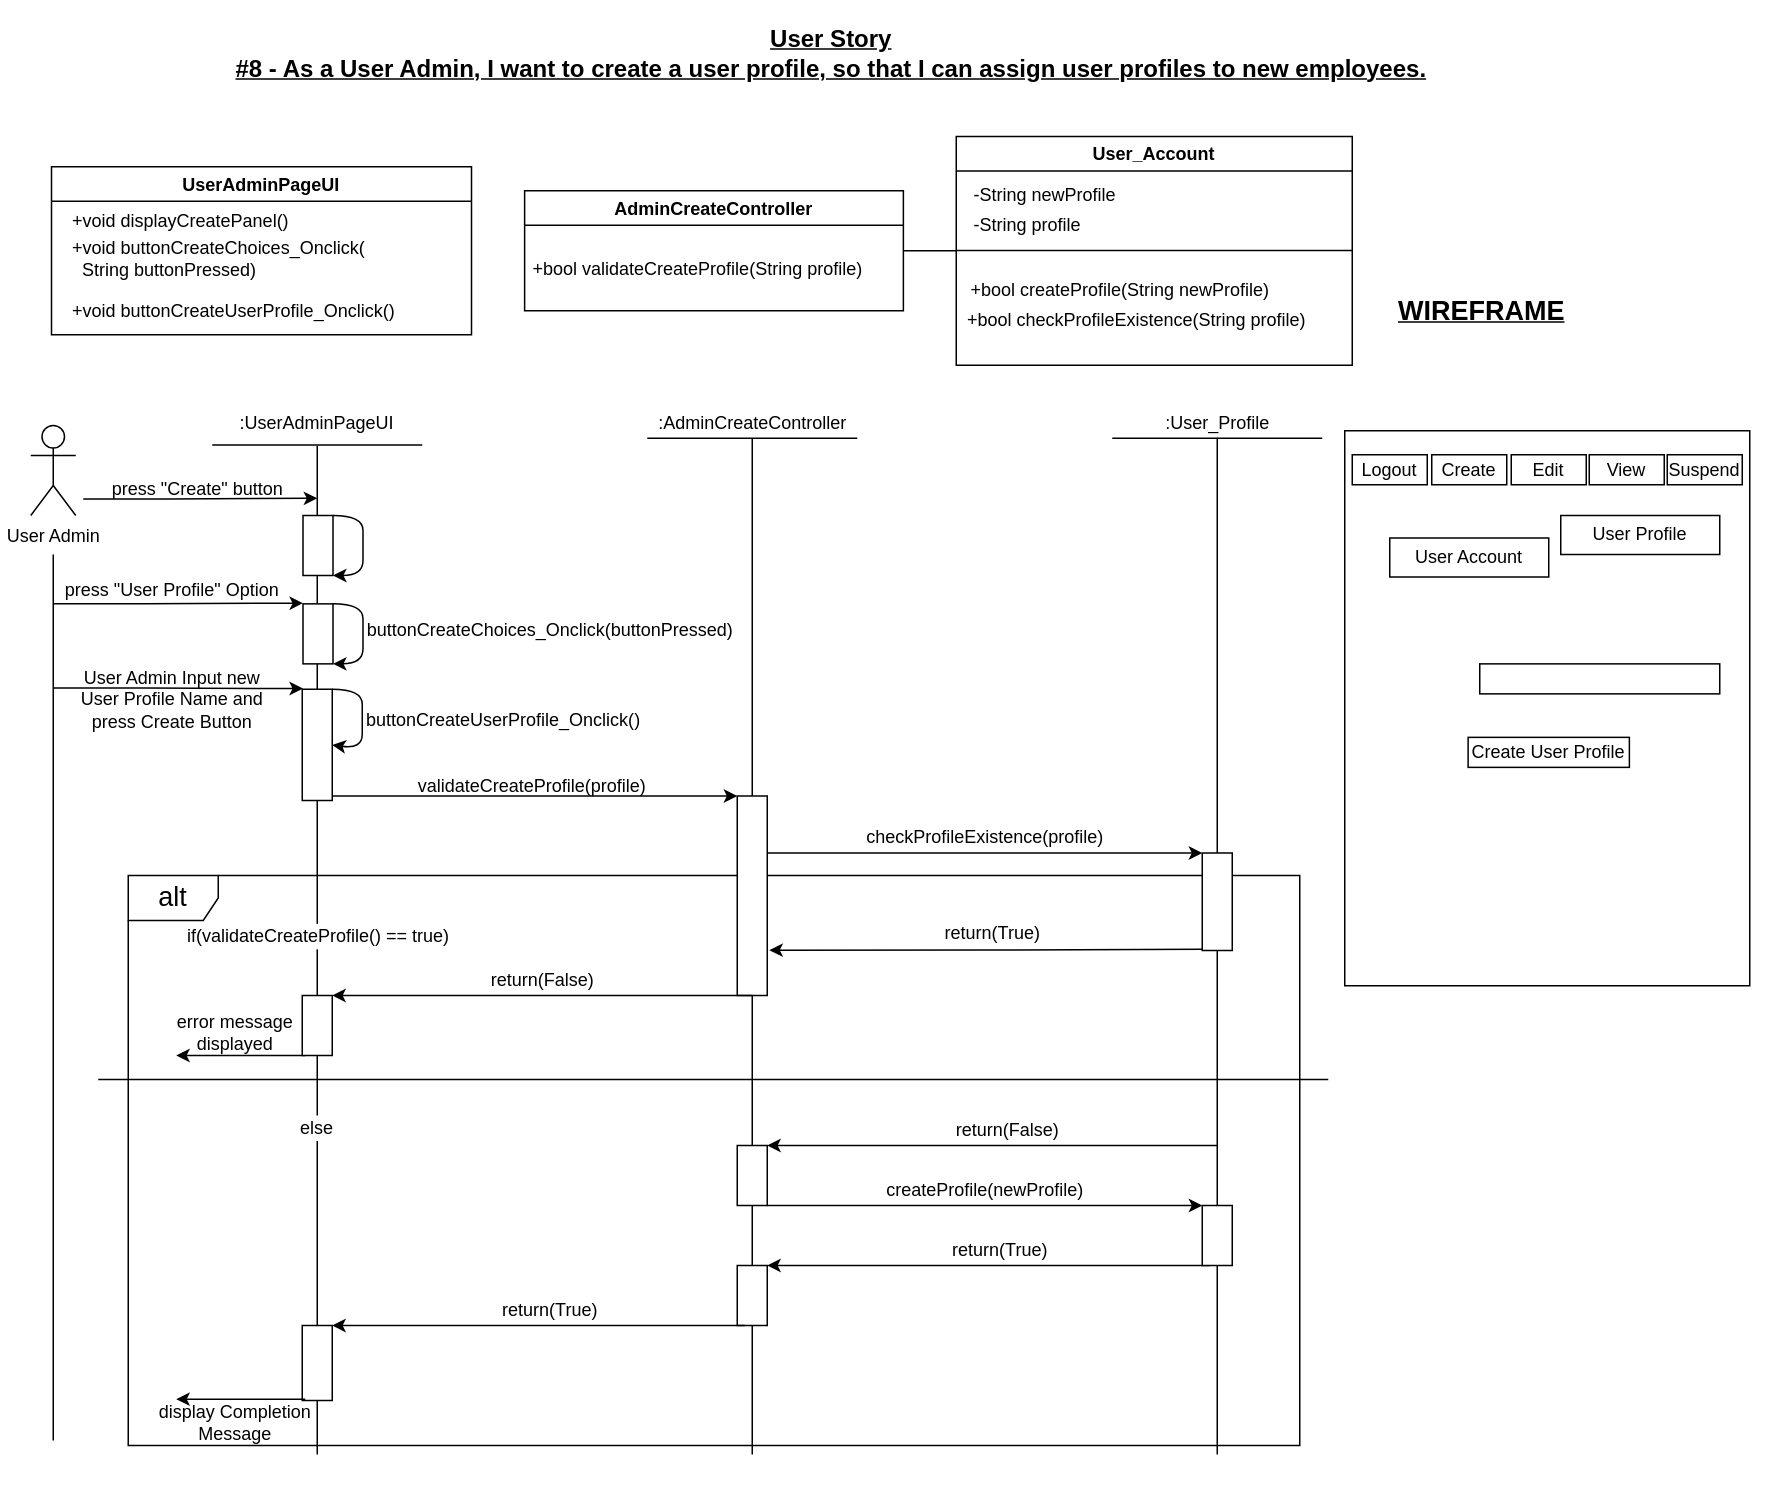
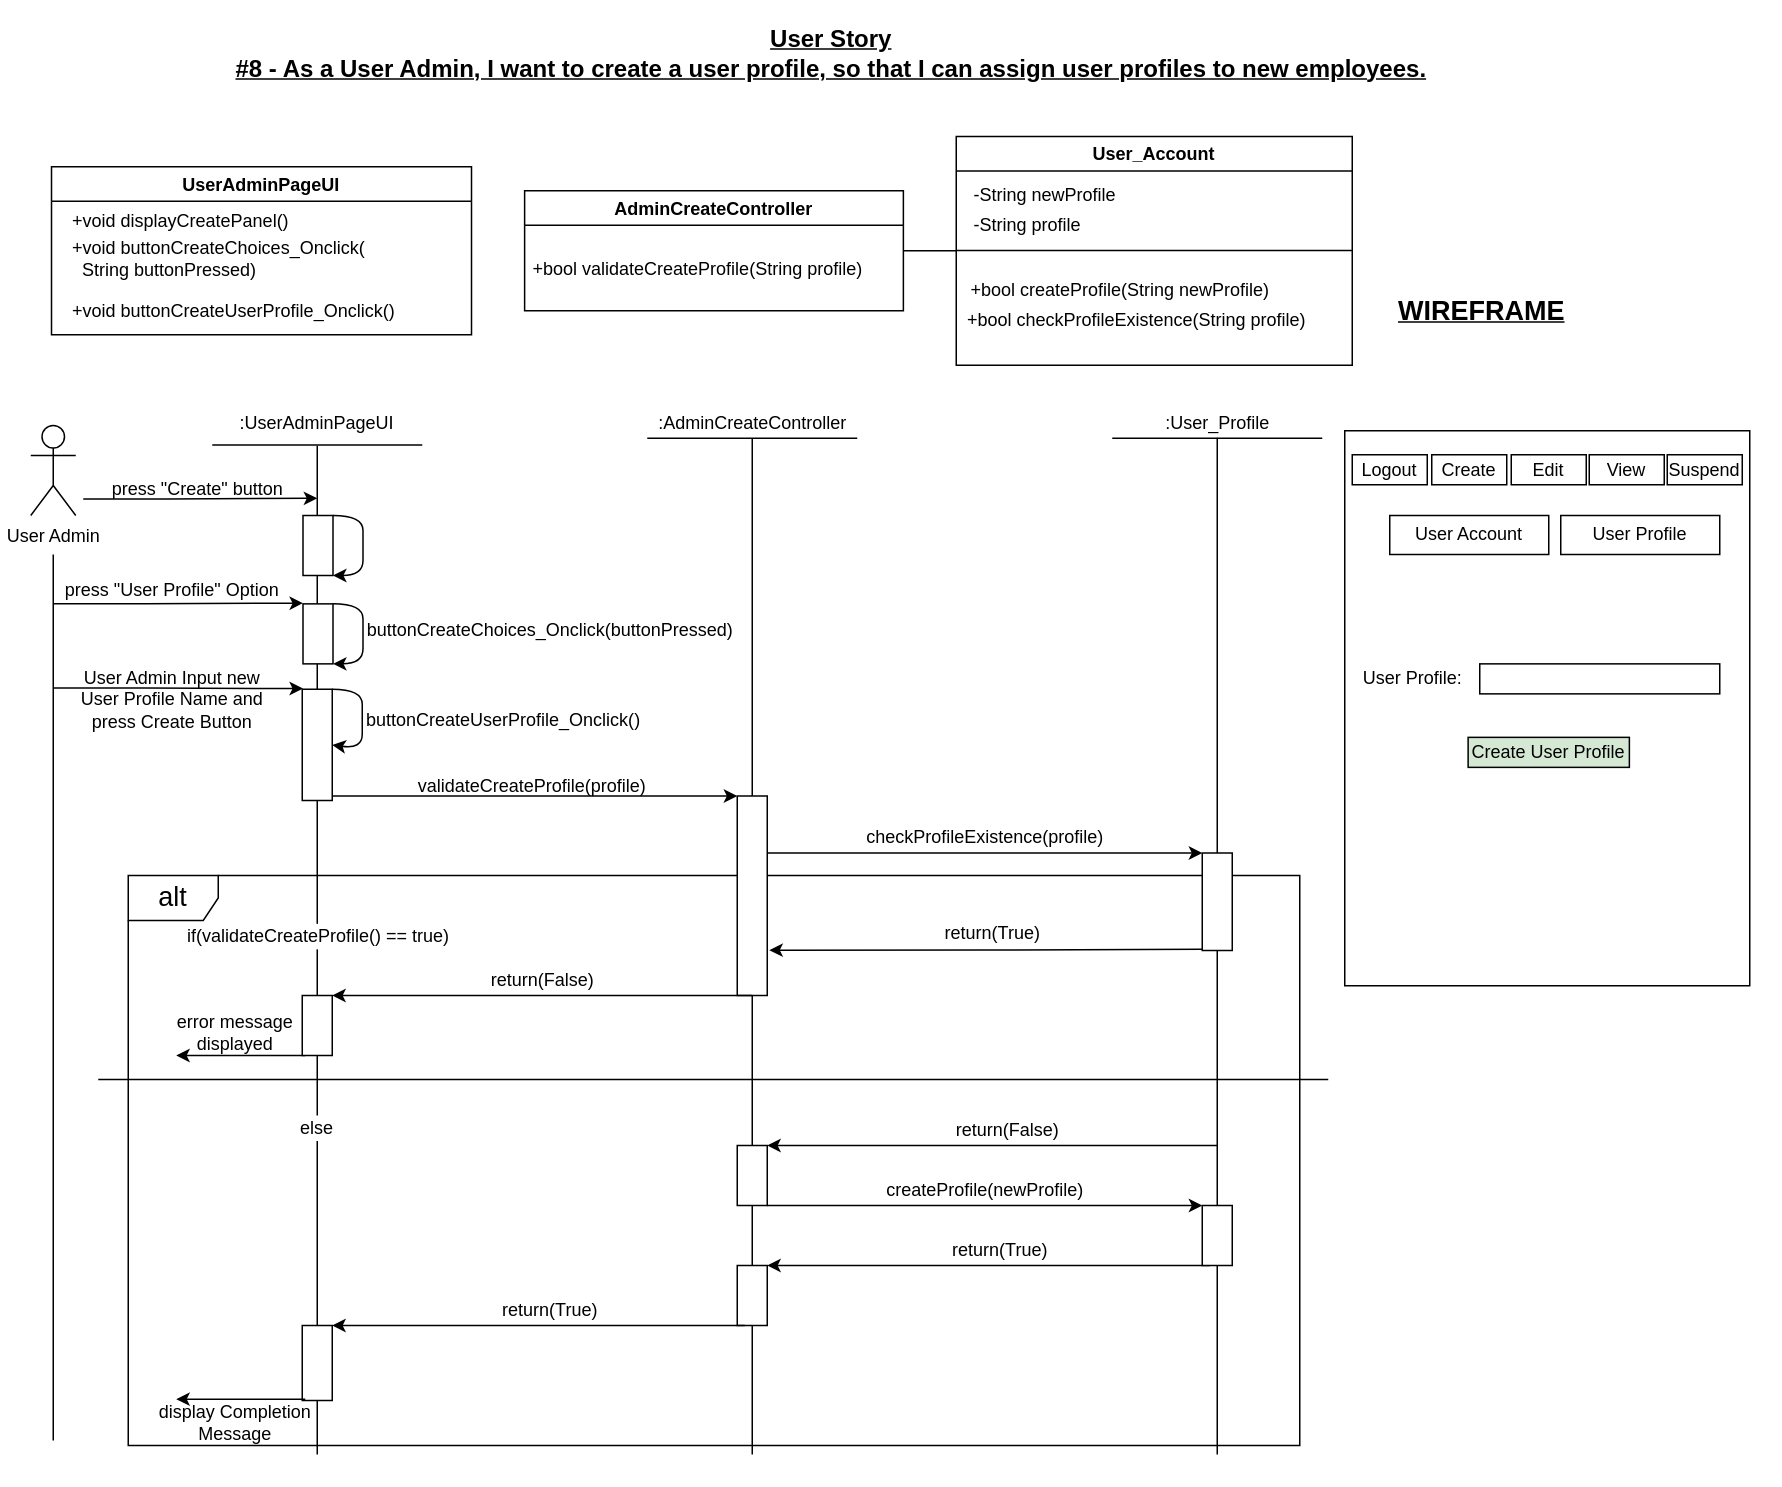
(1469, 557) -> (1469, 535)
none -> (1413, 679)
(1549, 752) -> (1549, 752)
